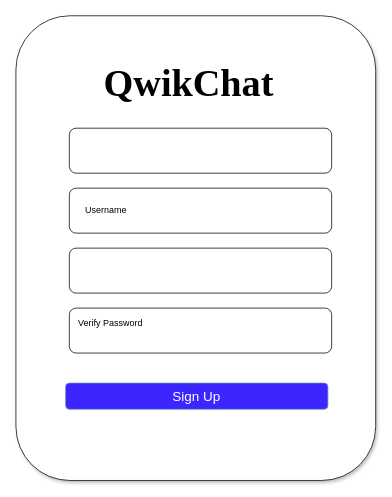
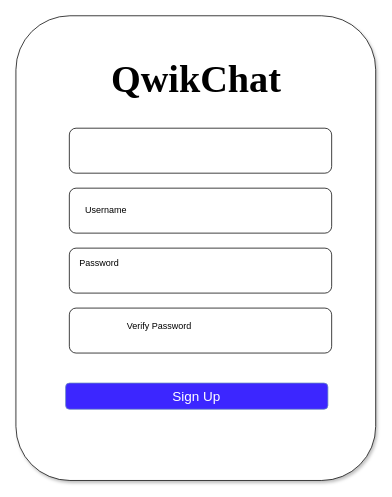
(189, 83) -> (197, 79)
none -> (99, 263)
(111, 323) -> (159, 327)
